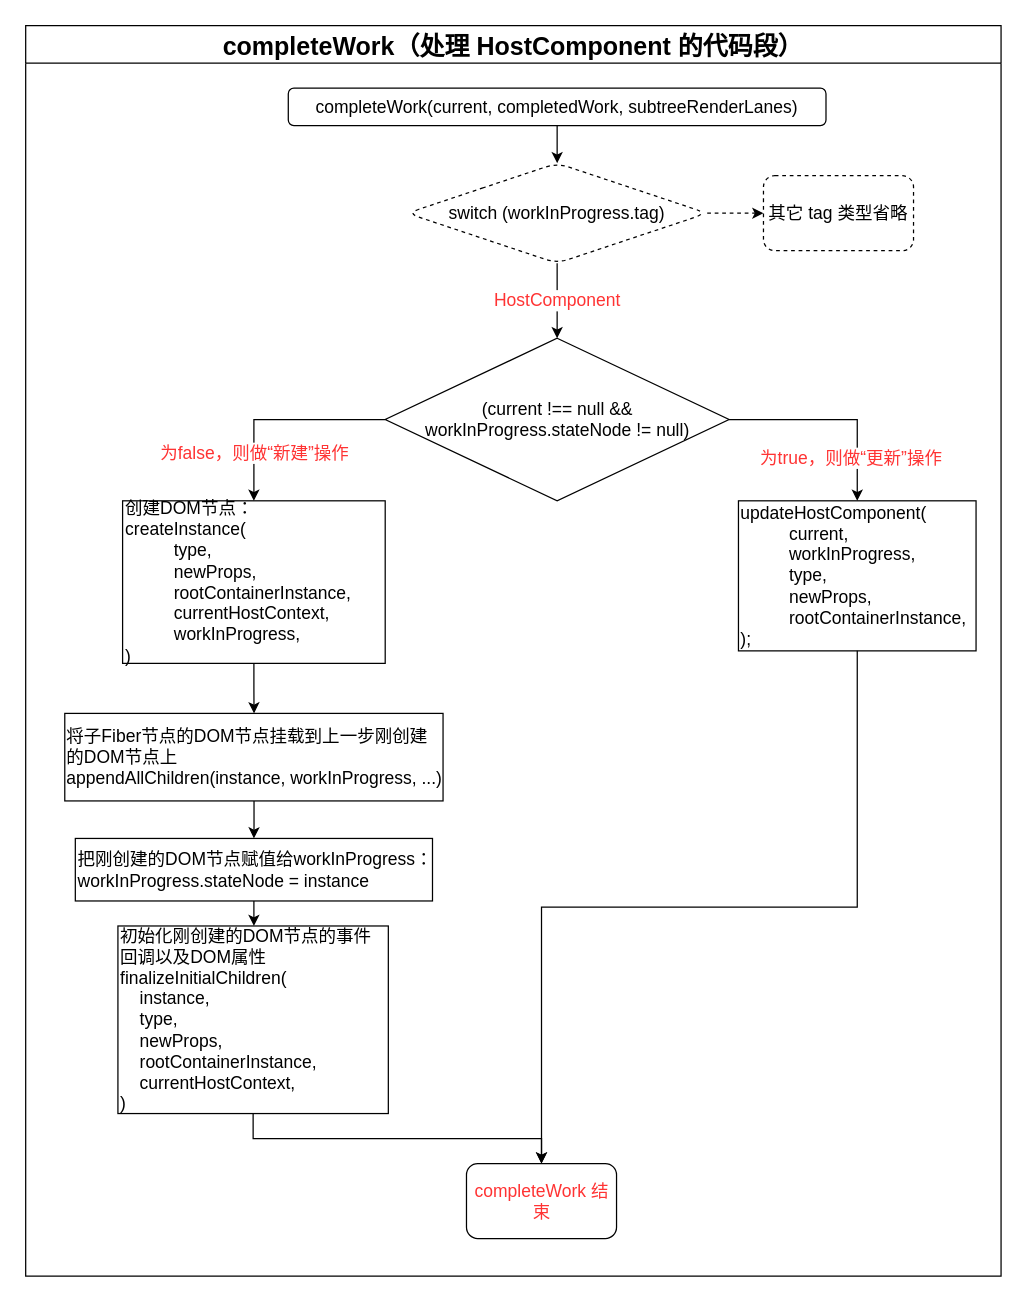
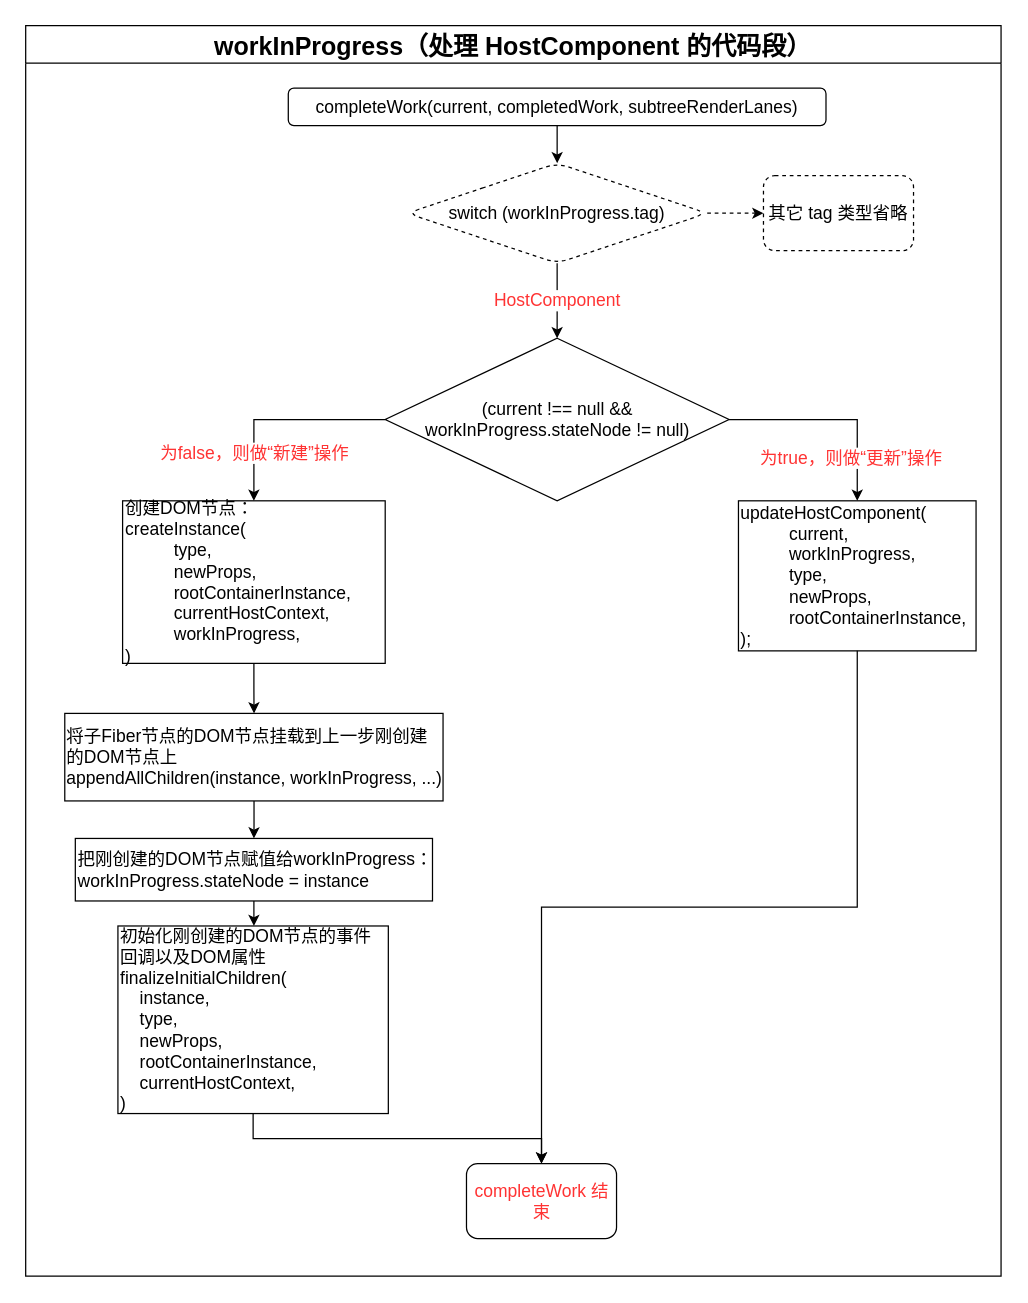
(513, 47) -> (513, 47)
